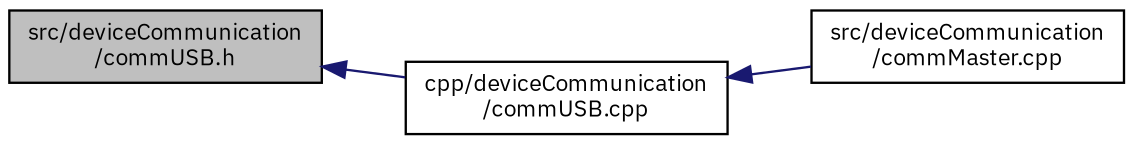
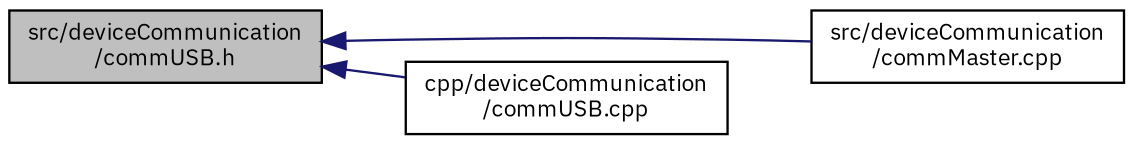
(781, 70) -> (579, 38)
